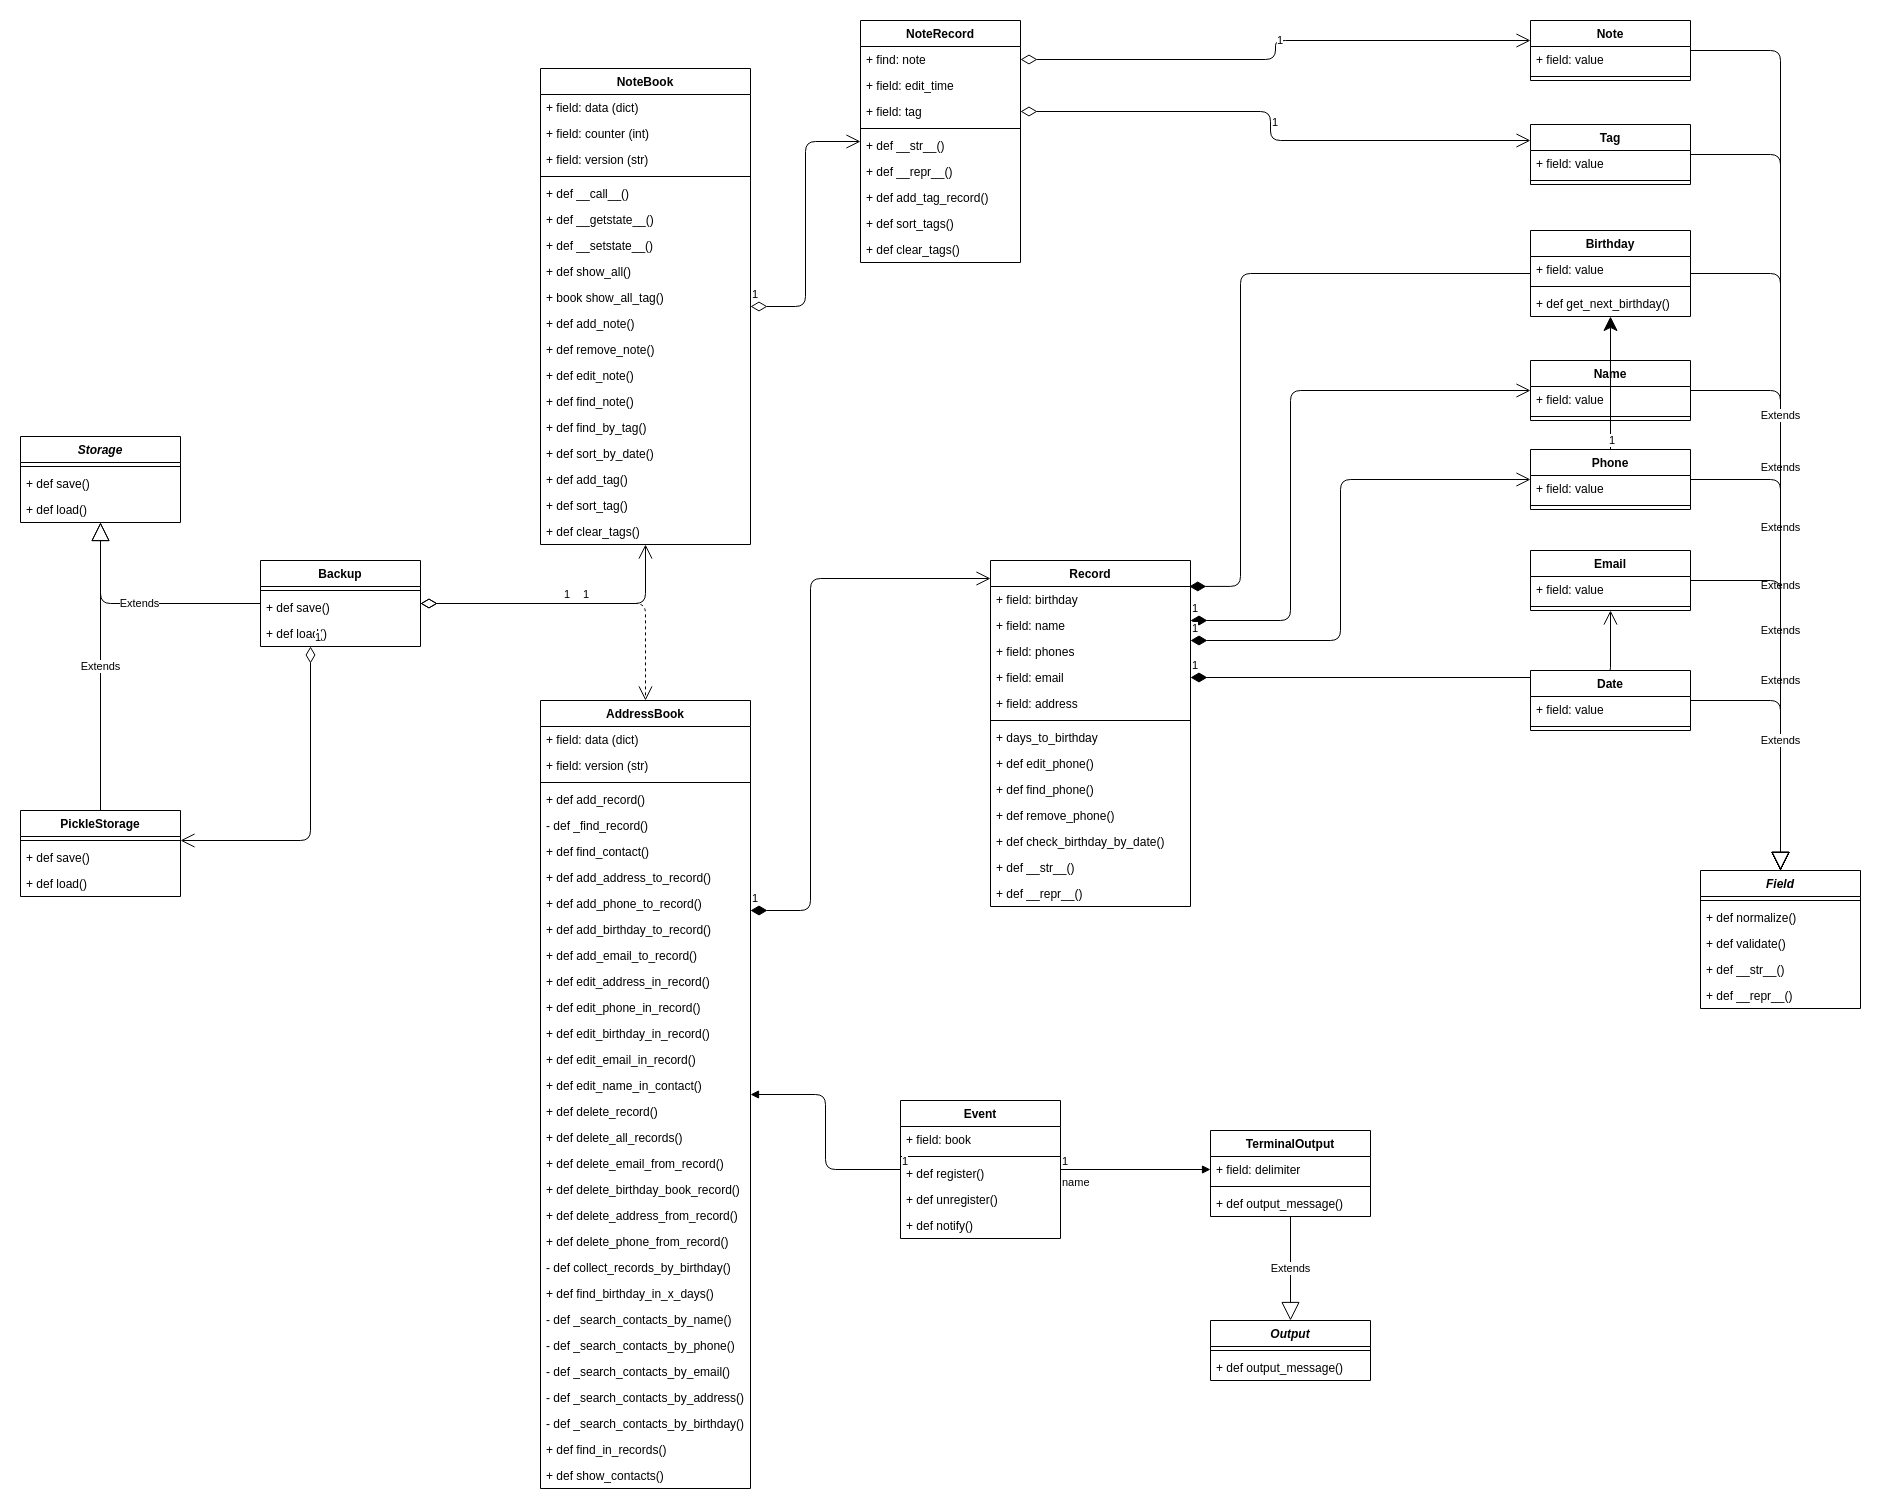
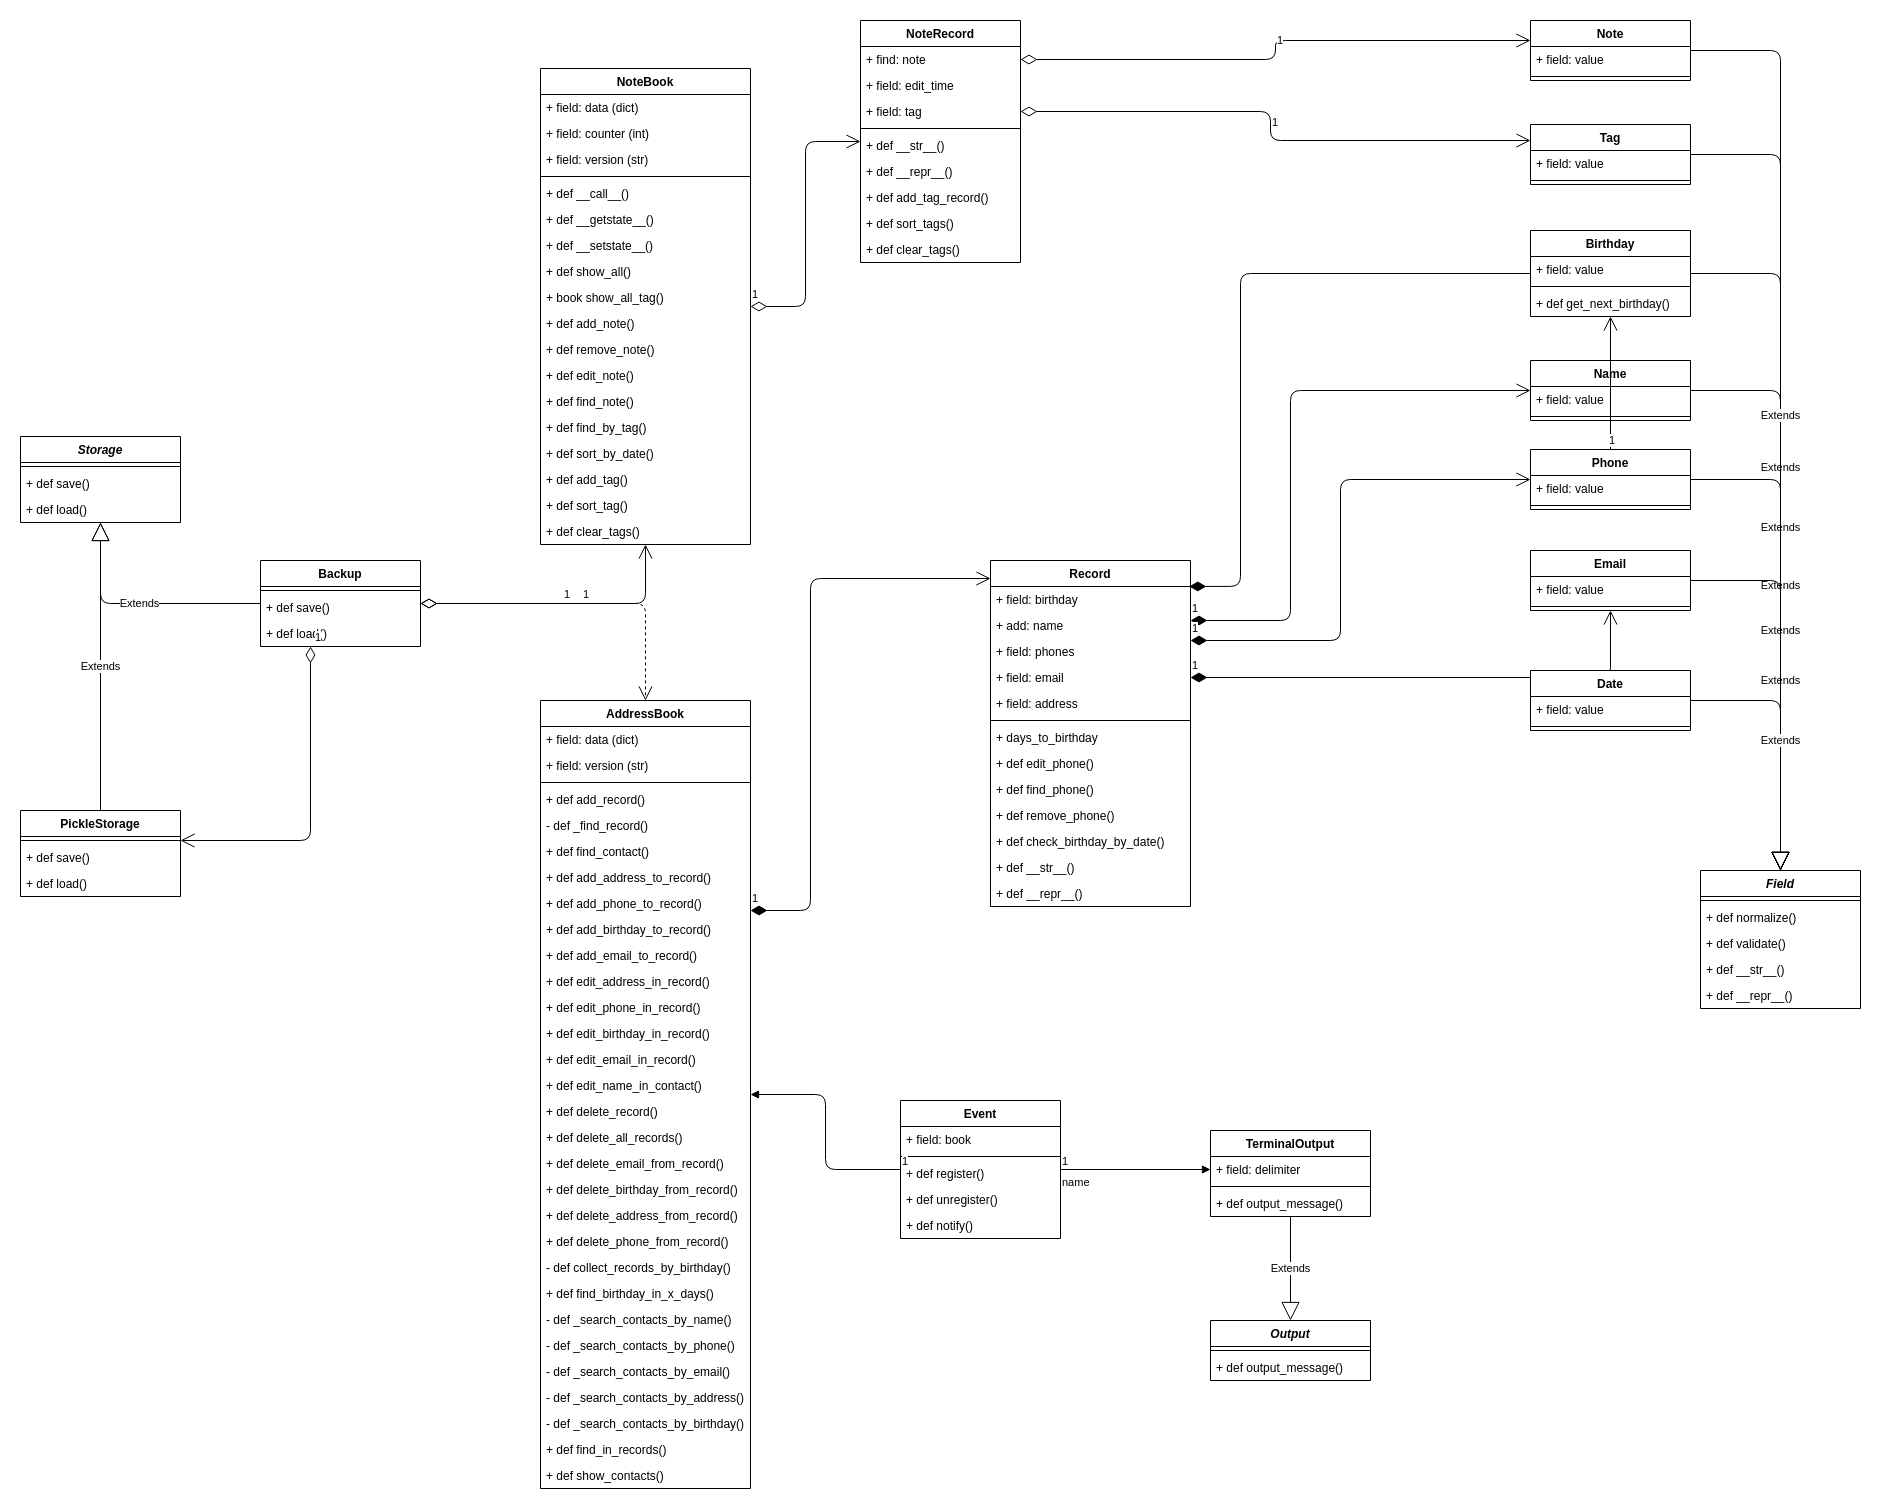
(1611, 329) -> (1611, 325)
(1032, 626) -> (1028, 626)
(657, 1190) -> (657, 1190)
